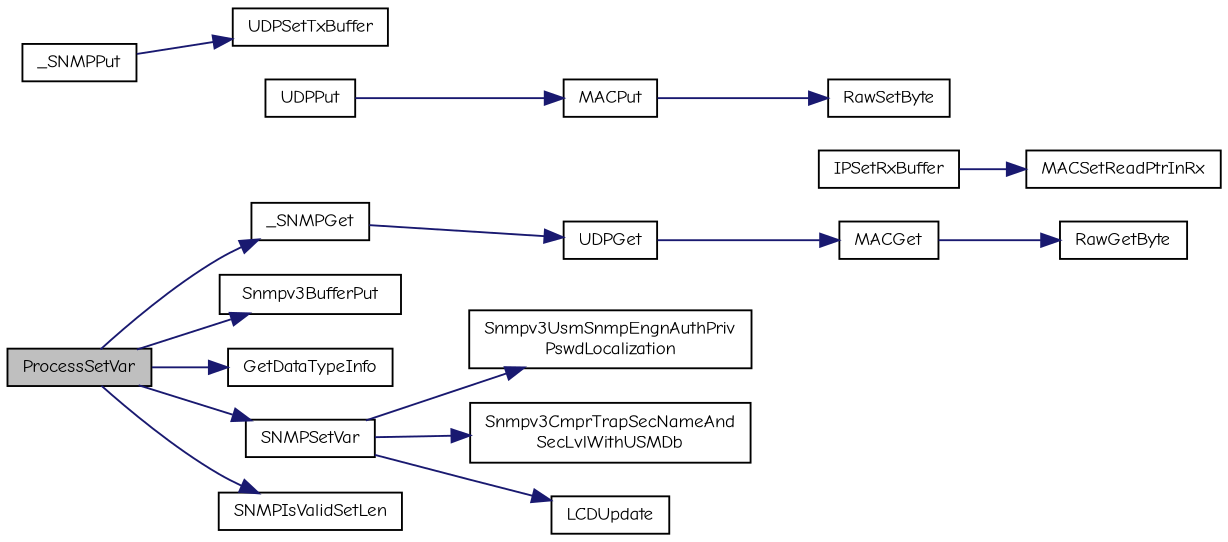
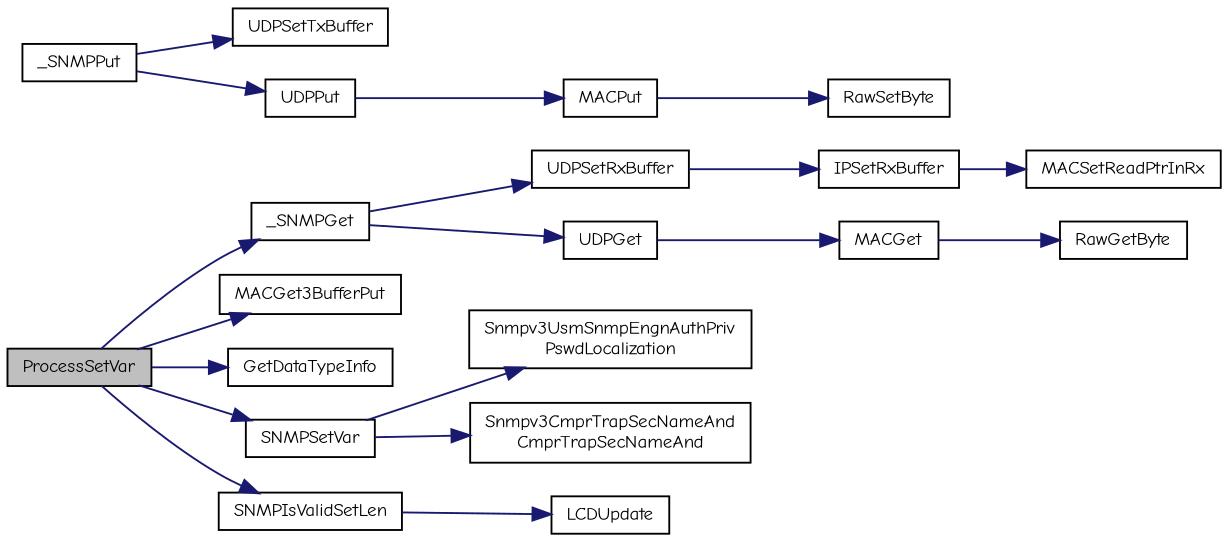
none -> (192, 80)
none -> (610, 169)
(310, 294) -> (310, 294)
(610, 433) -> (610, 433)
(454, 475) -> (467, 513)
